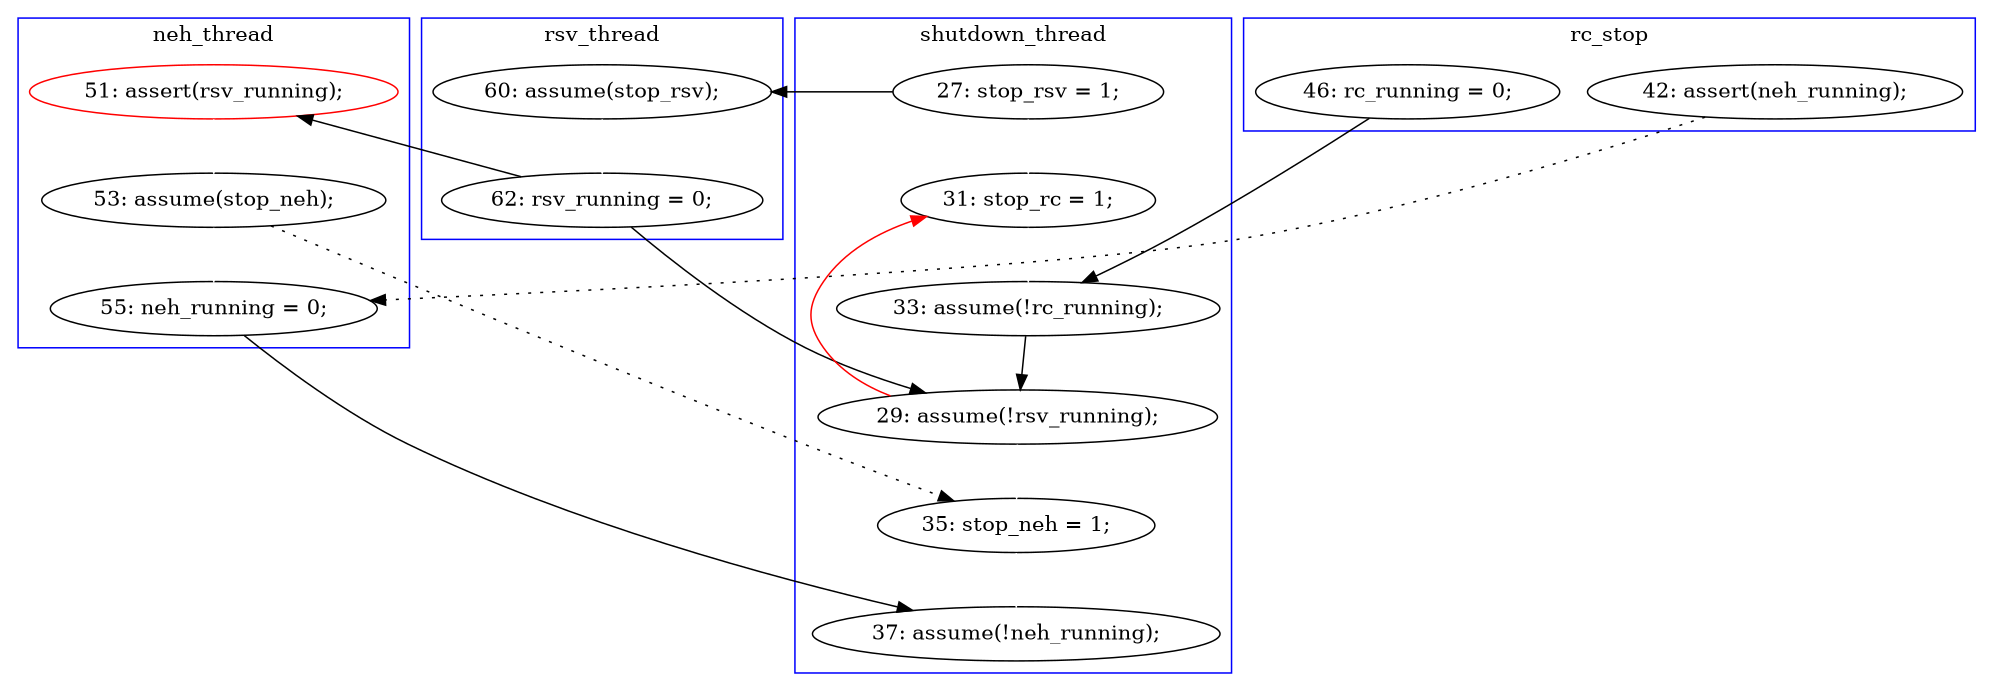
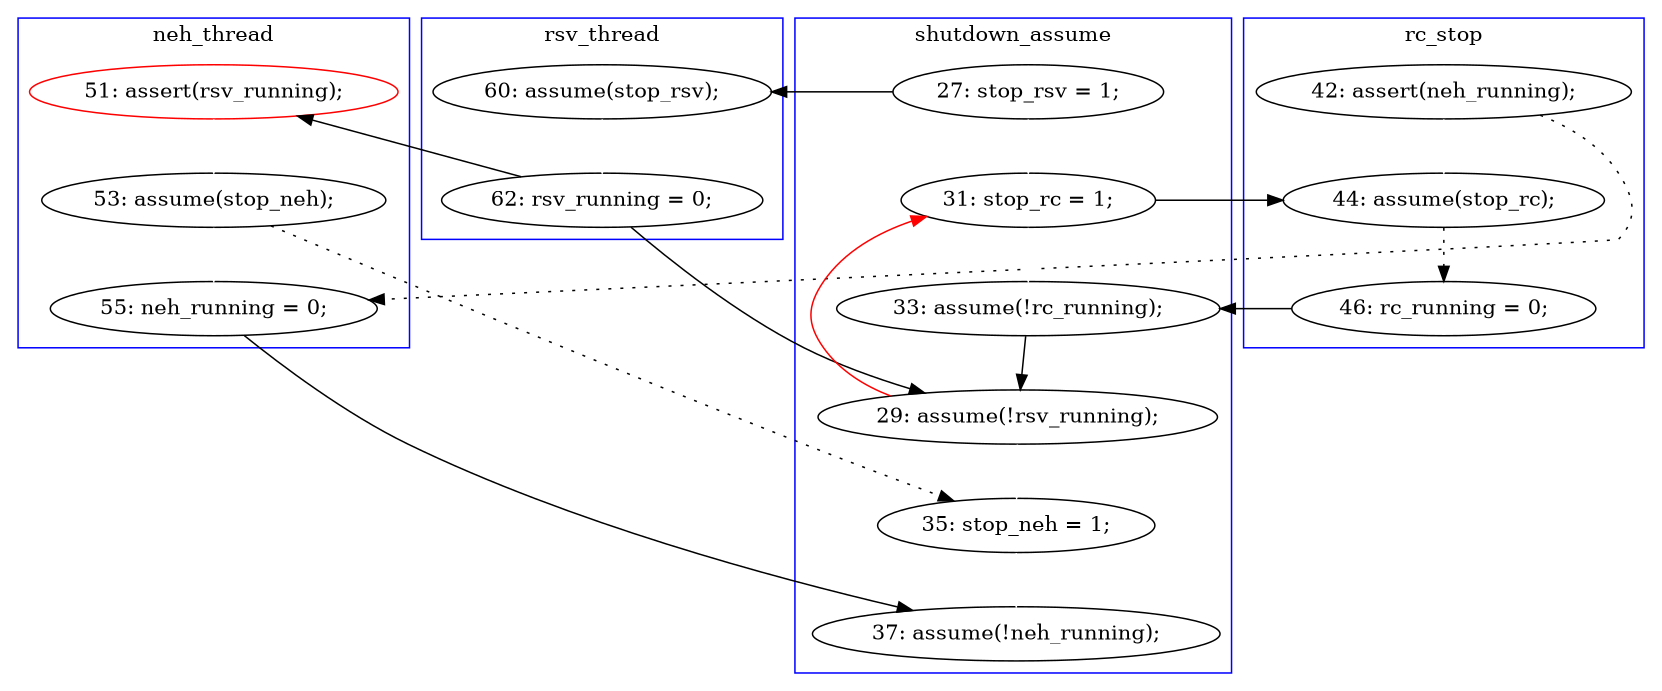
(1013, 35) -> (1013, 35)
none -> (1444, 200)
